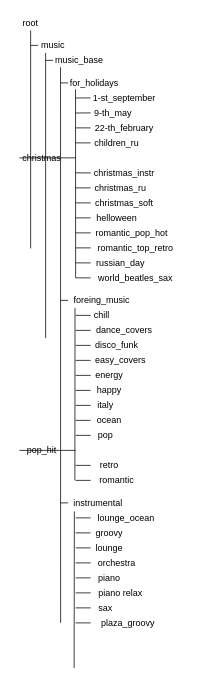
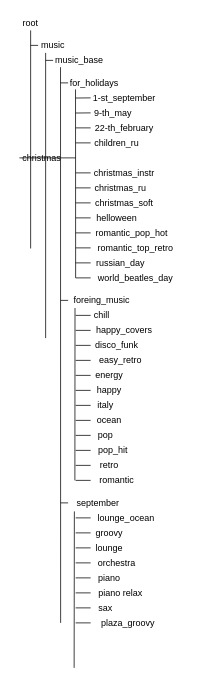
(135, 278) -> (135, 278)
(124, 330) -> (124, 330)
(120, 360) -> (120, 360)
(42, 450) -> (113, 450)
(98, 503) -> (98, 503)
